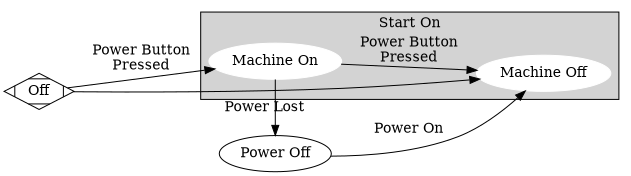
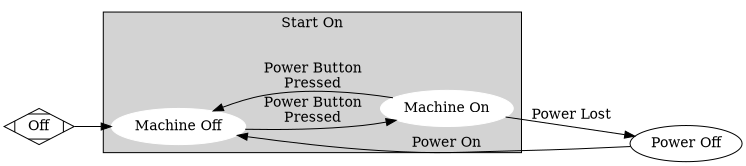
(136, 79) -> (316, 129)
